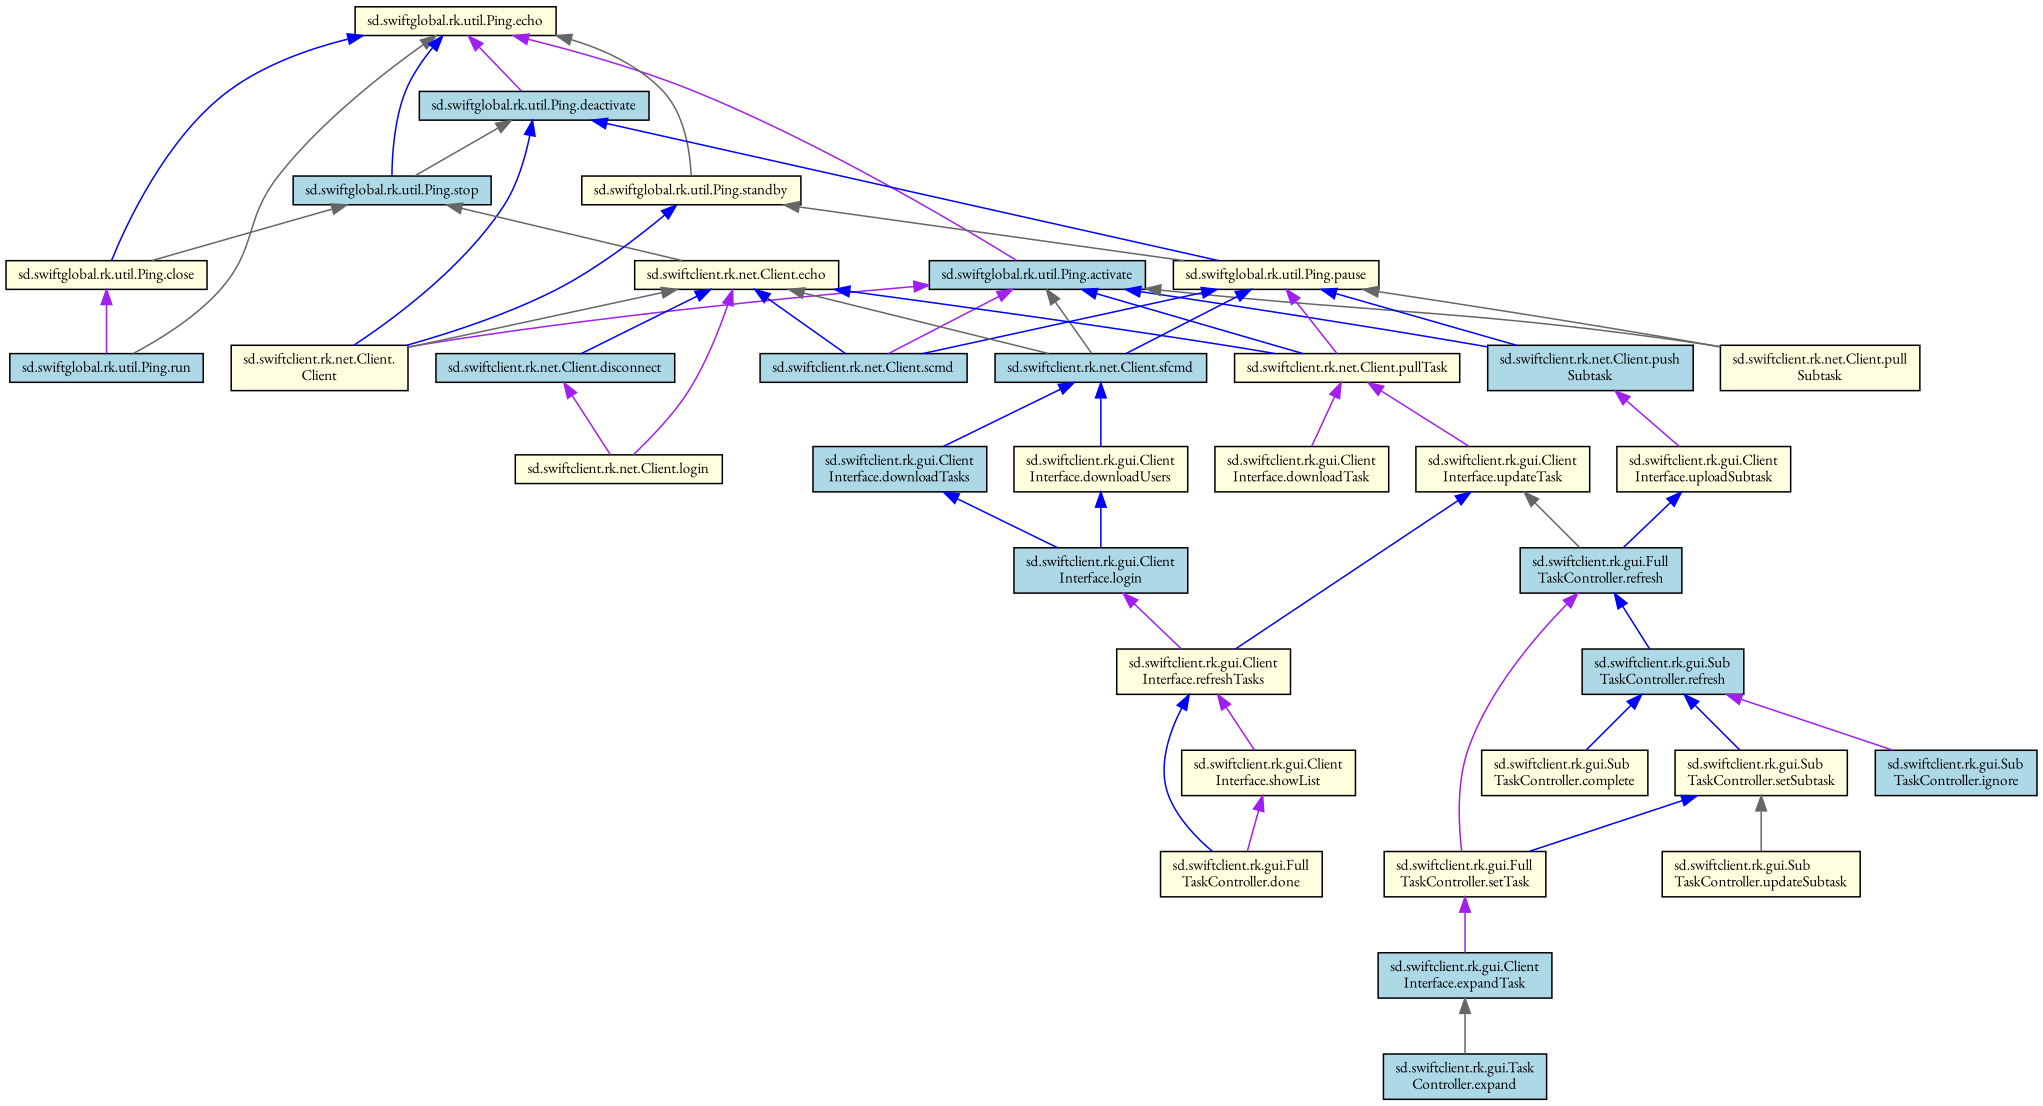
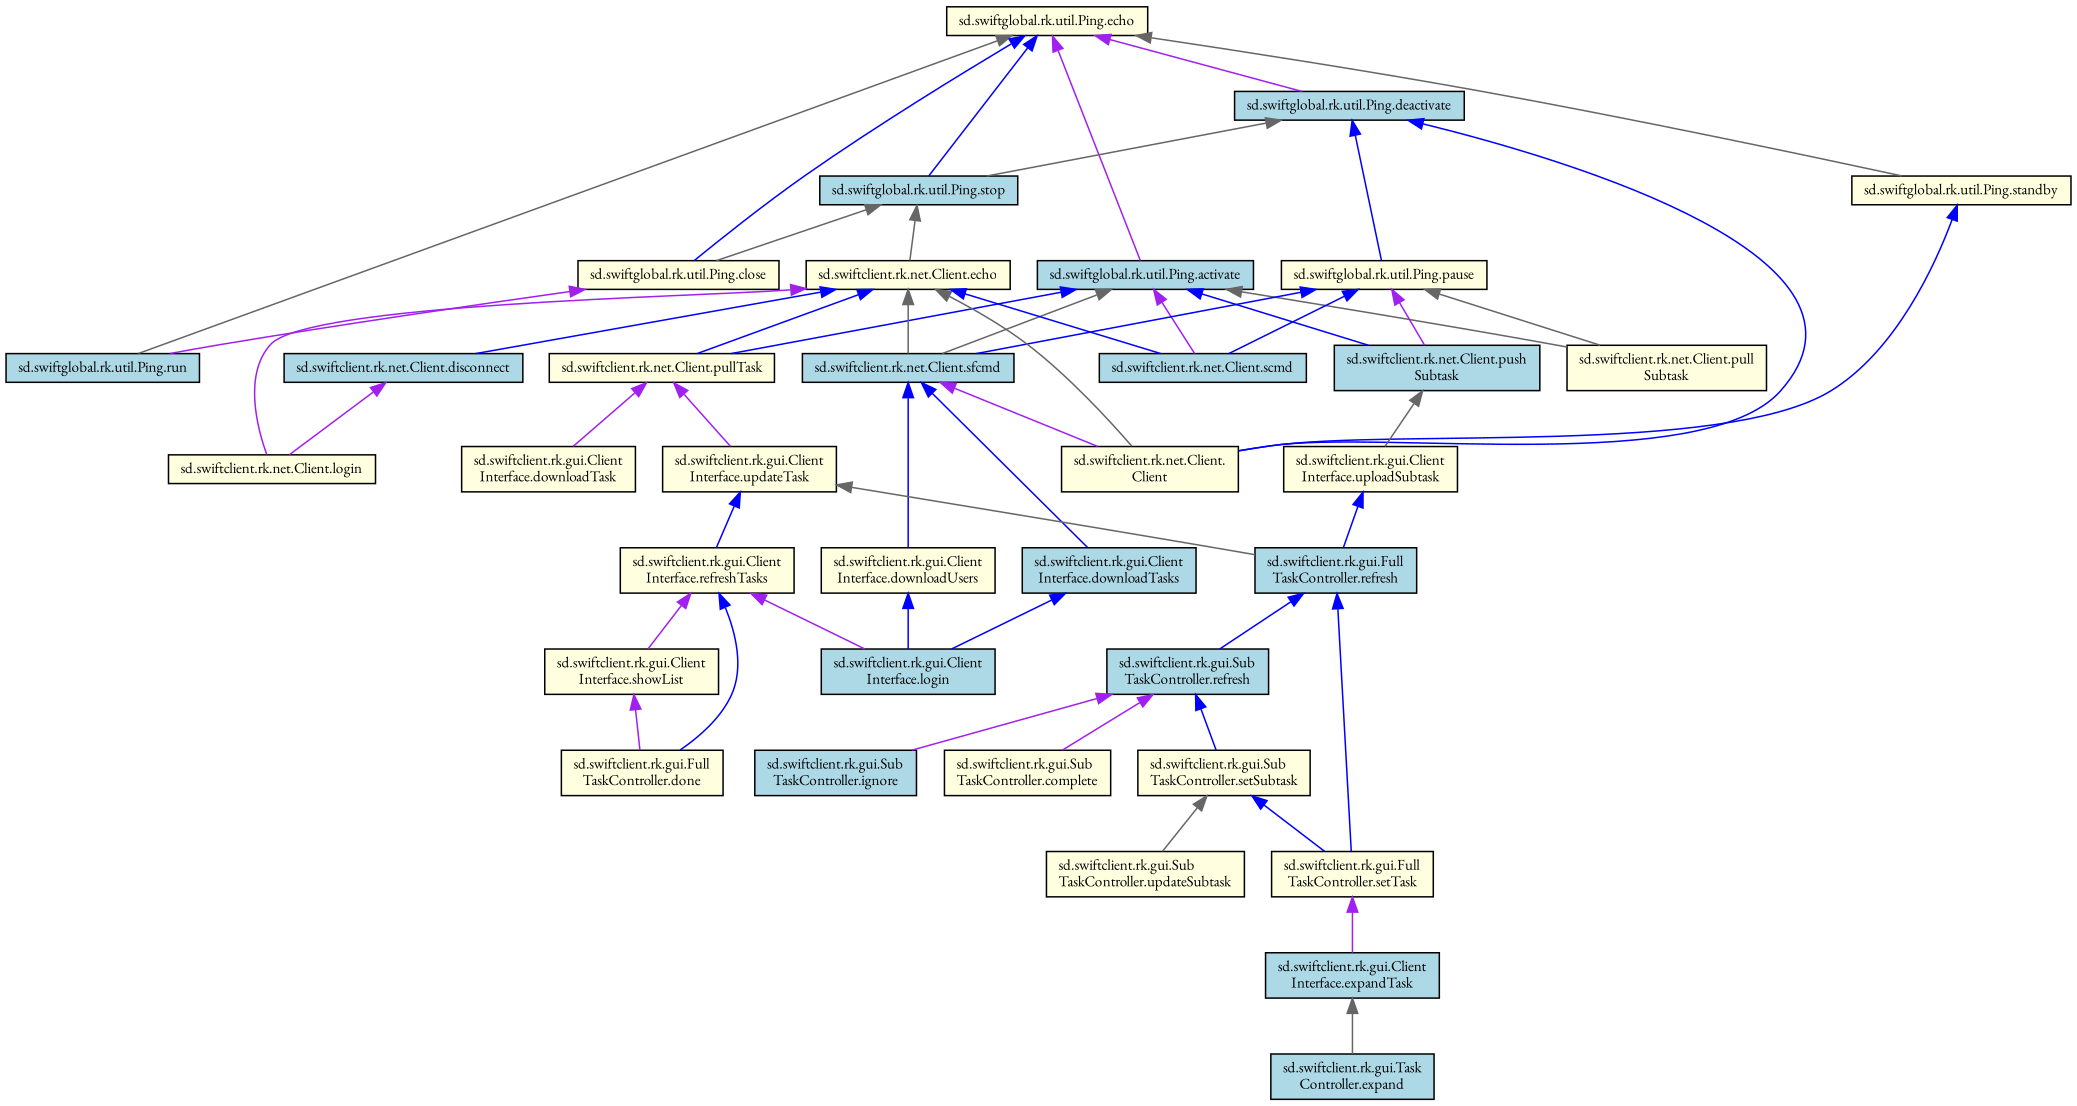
(992, 234) -> none
(635, 315) -> (1026, 417)
(1440, 323) -> (1416, 330)
(1318, 329) -> none
(1653, 424) -> (1399, 425)
(1158, 626) -> (815, 624)
(1483, 716) -> (1345, 730)
(1609, 728) -> (1101, 726)
